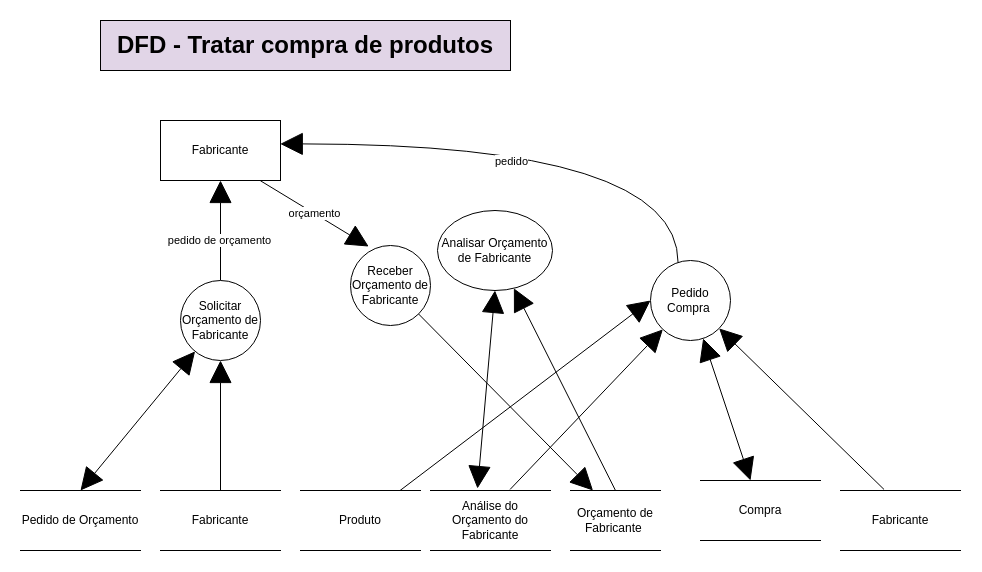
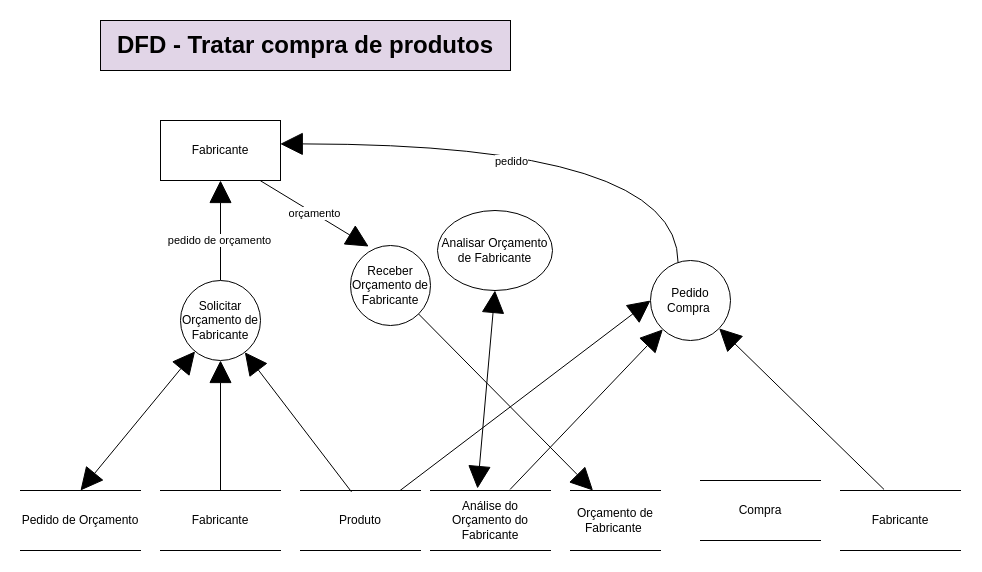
(569, 397) -> none
(727, 409) -> none
none -> (305, 430)
